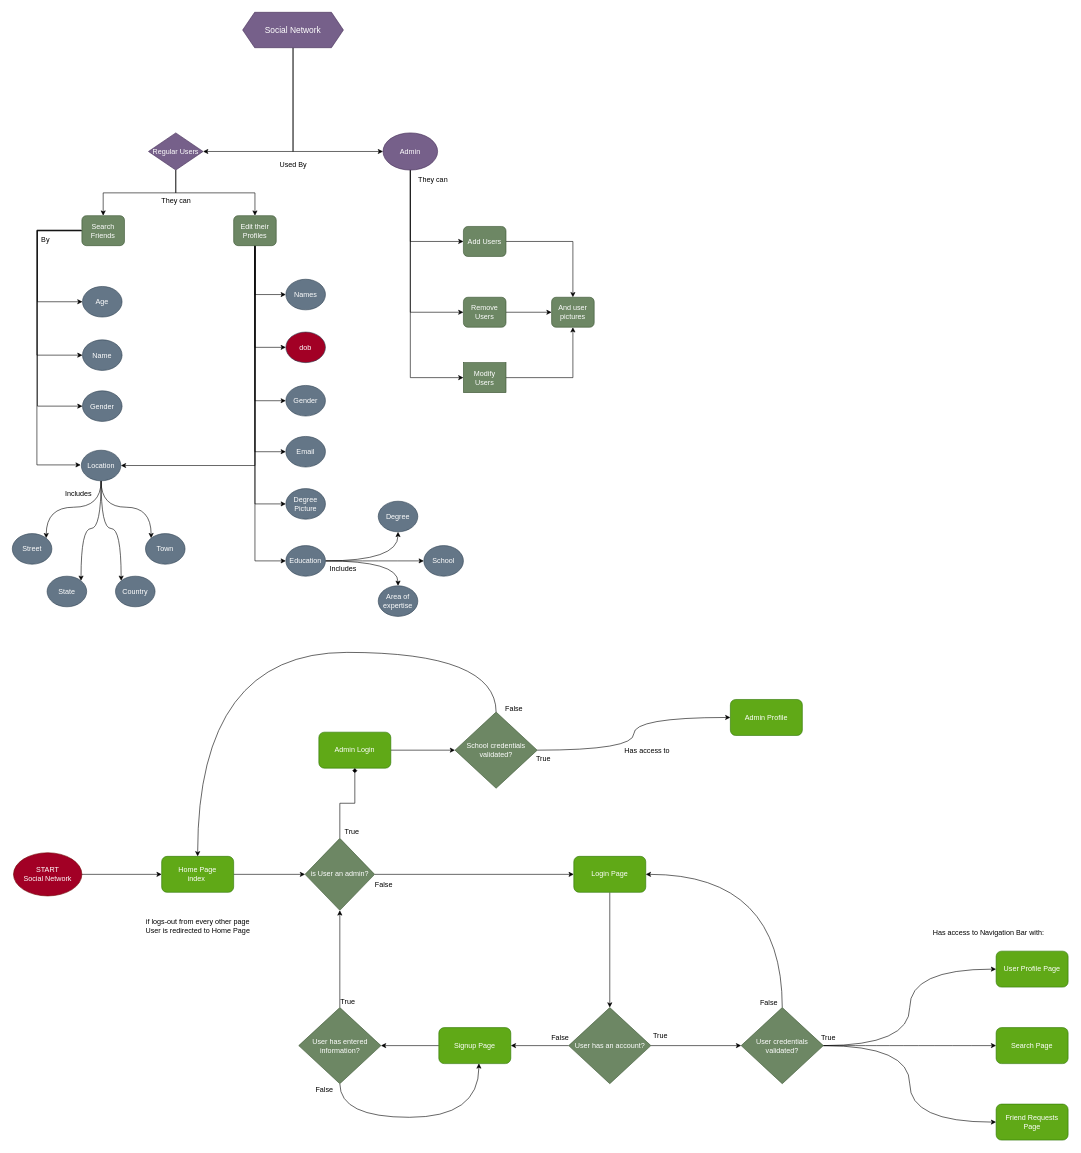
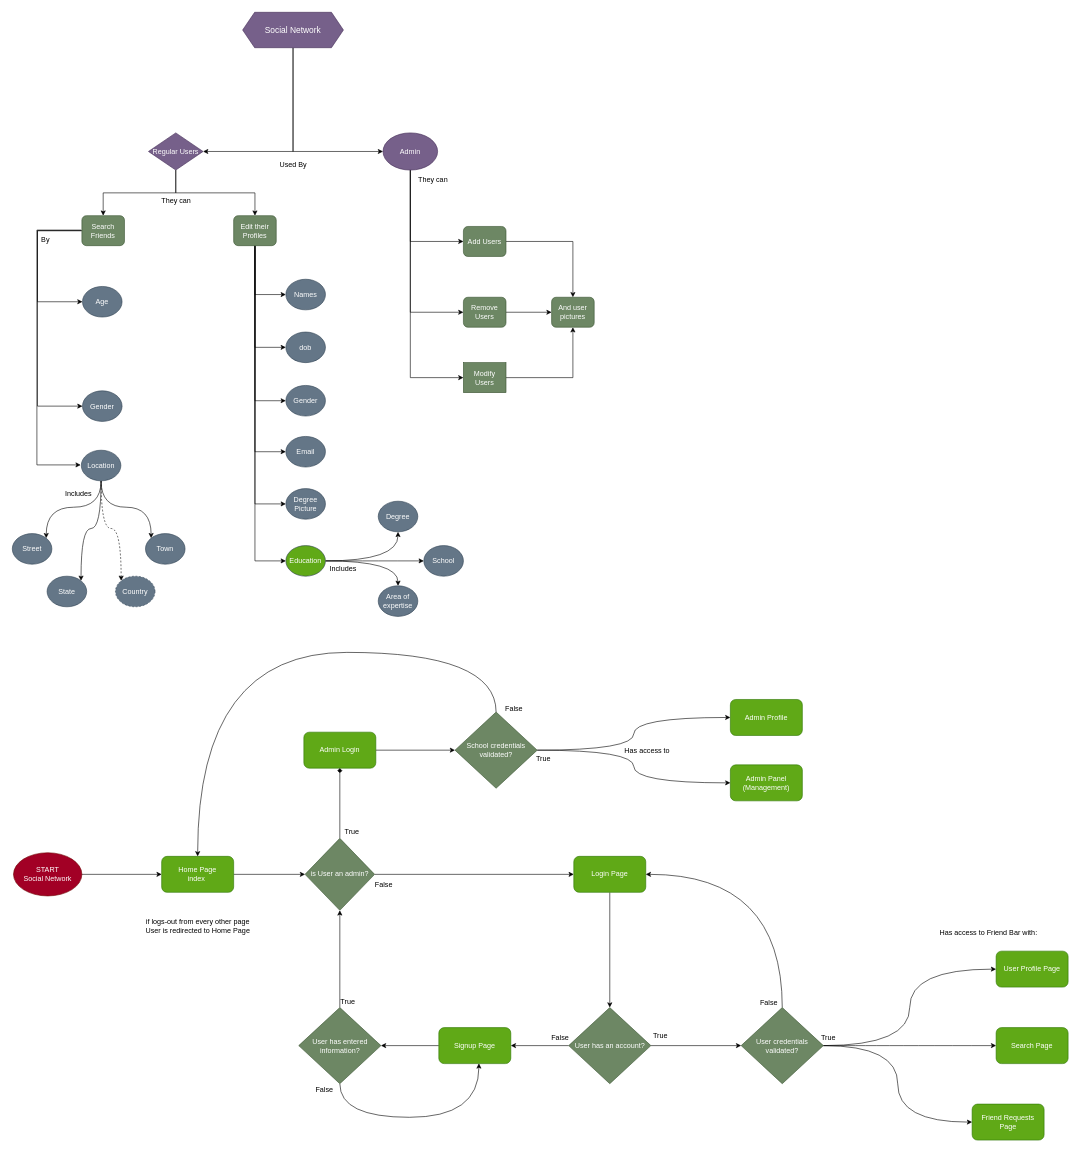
(306, 347) -> (306, 347)
(77, 355) -> none
(102, 355) -> none
(189, 466) -> none
(118, 536) -> (118, 536)
(306, 561) -> (306, 561)
(135, 592) -> (135, 592)
(355, 750) -> (340, 750)
none -> (633, 765)
none -> (767, 783)
(989, 933) -> (989, 933)
(1032, 1122) -> (1008, 1122)
